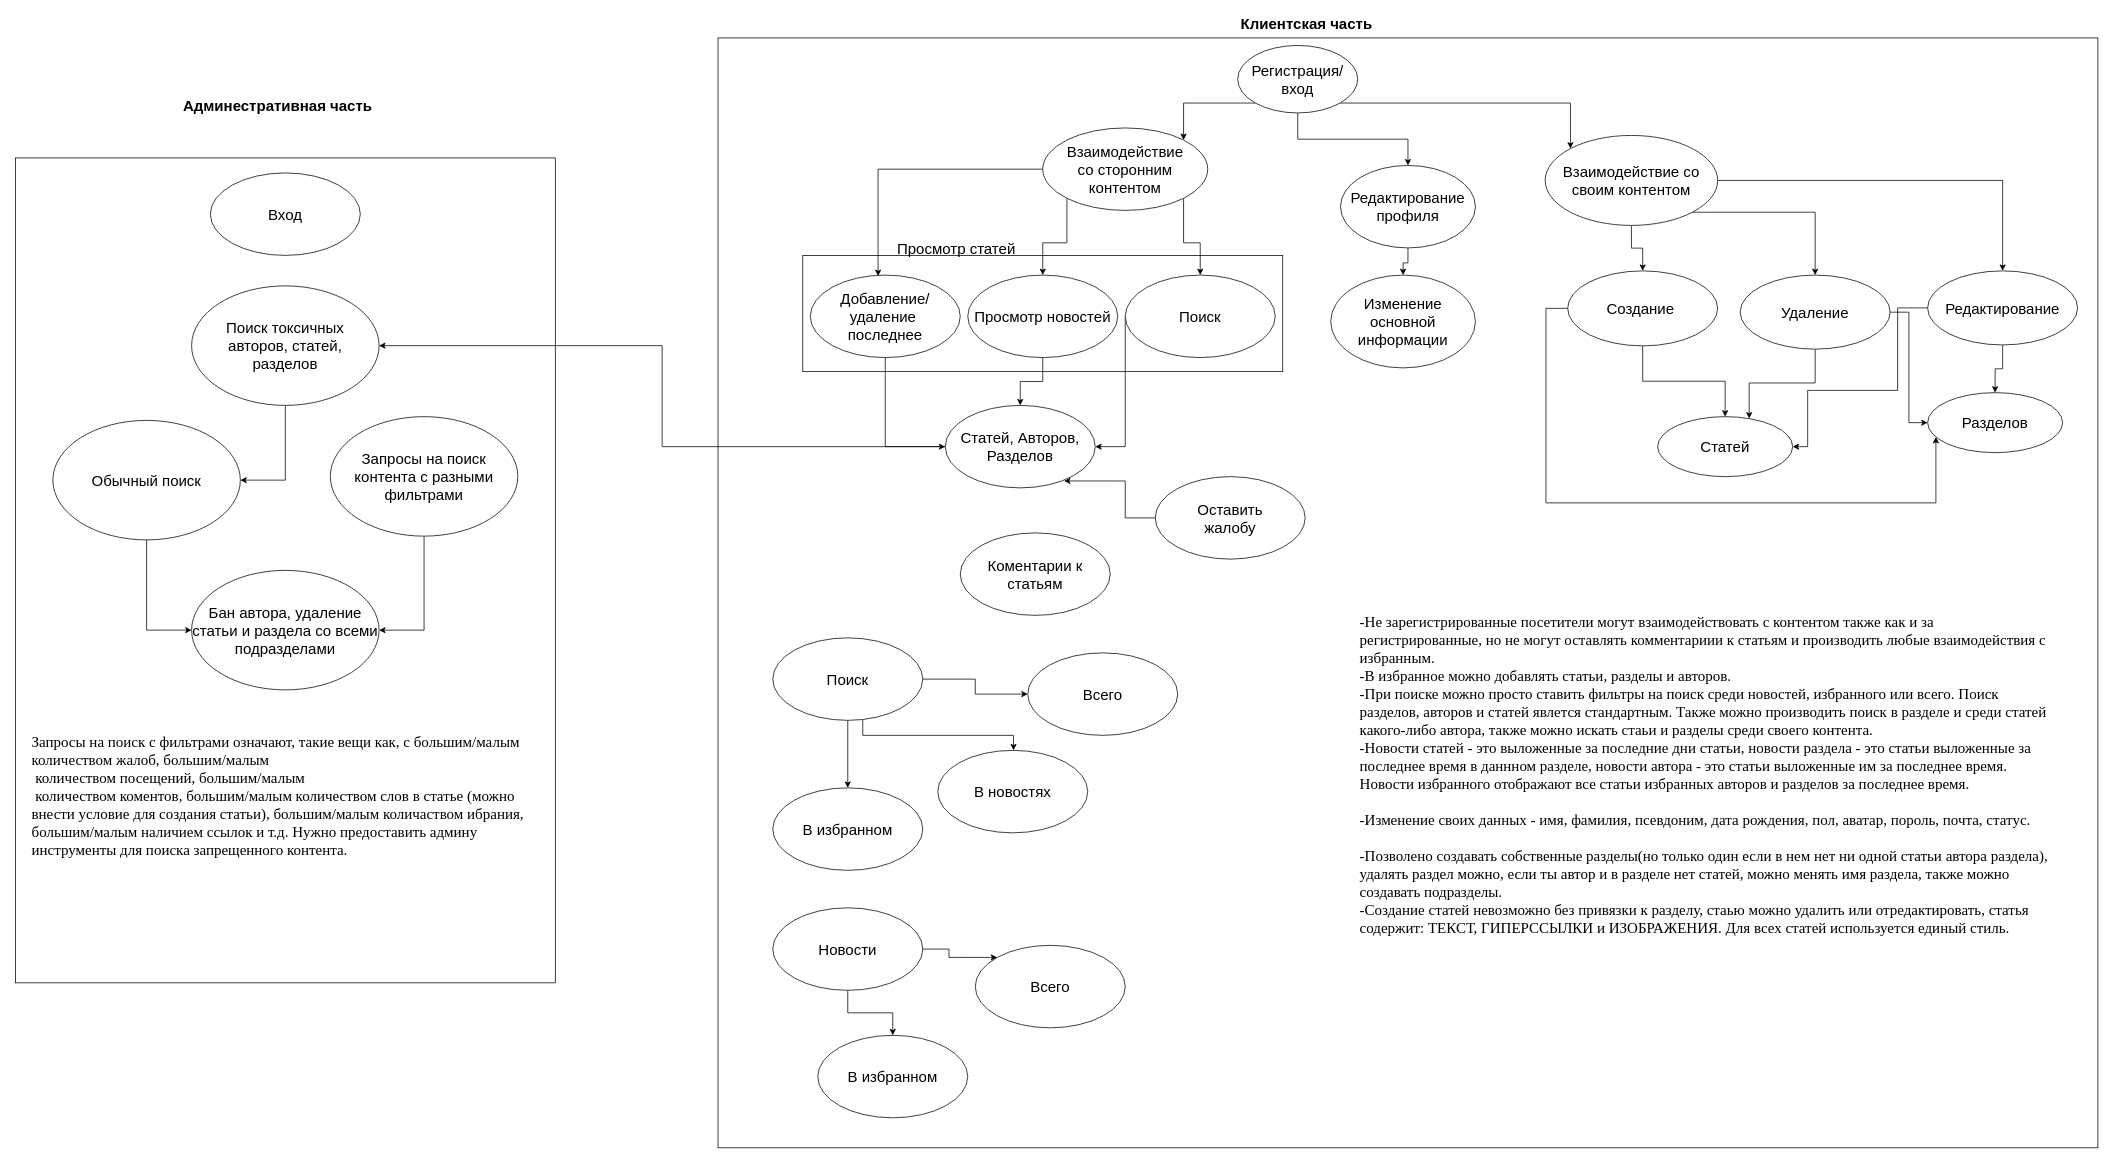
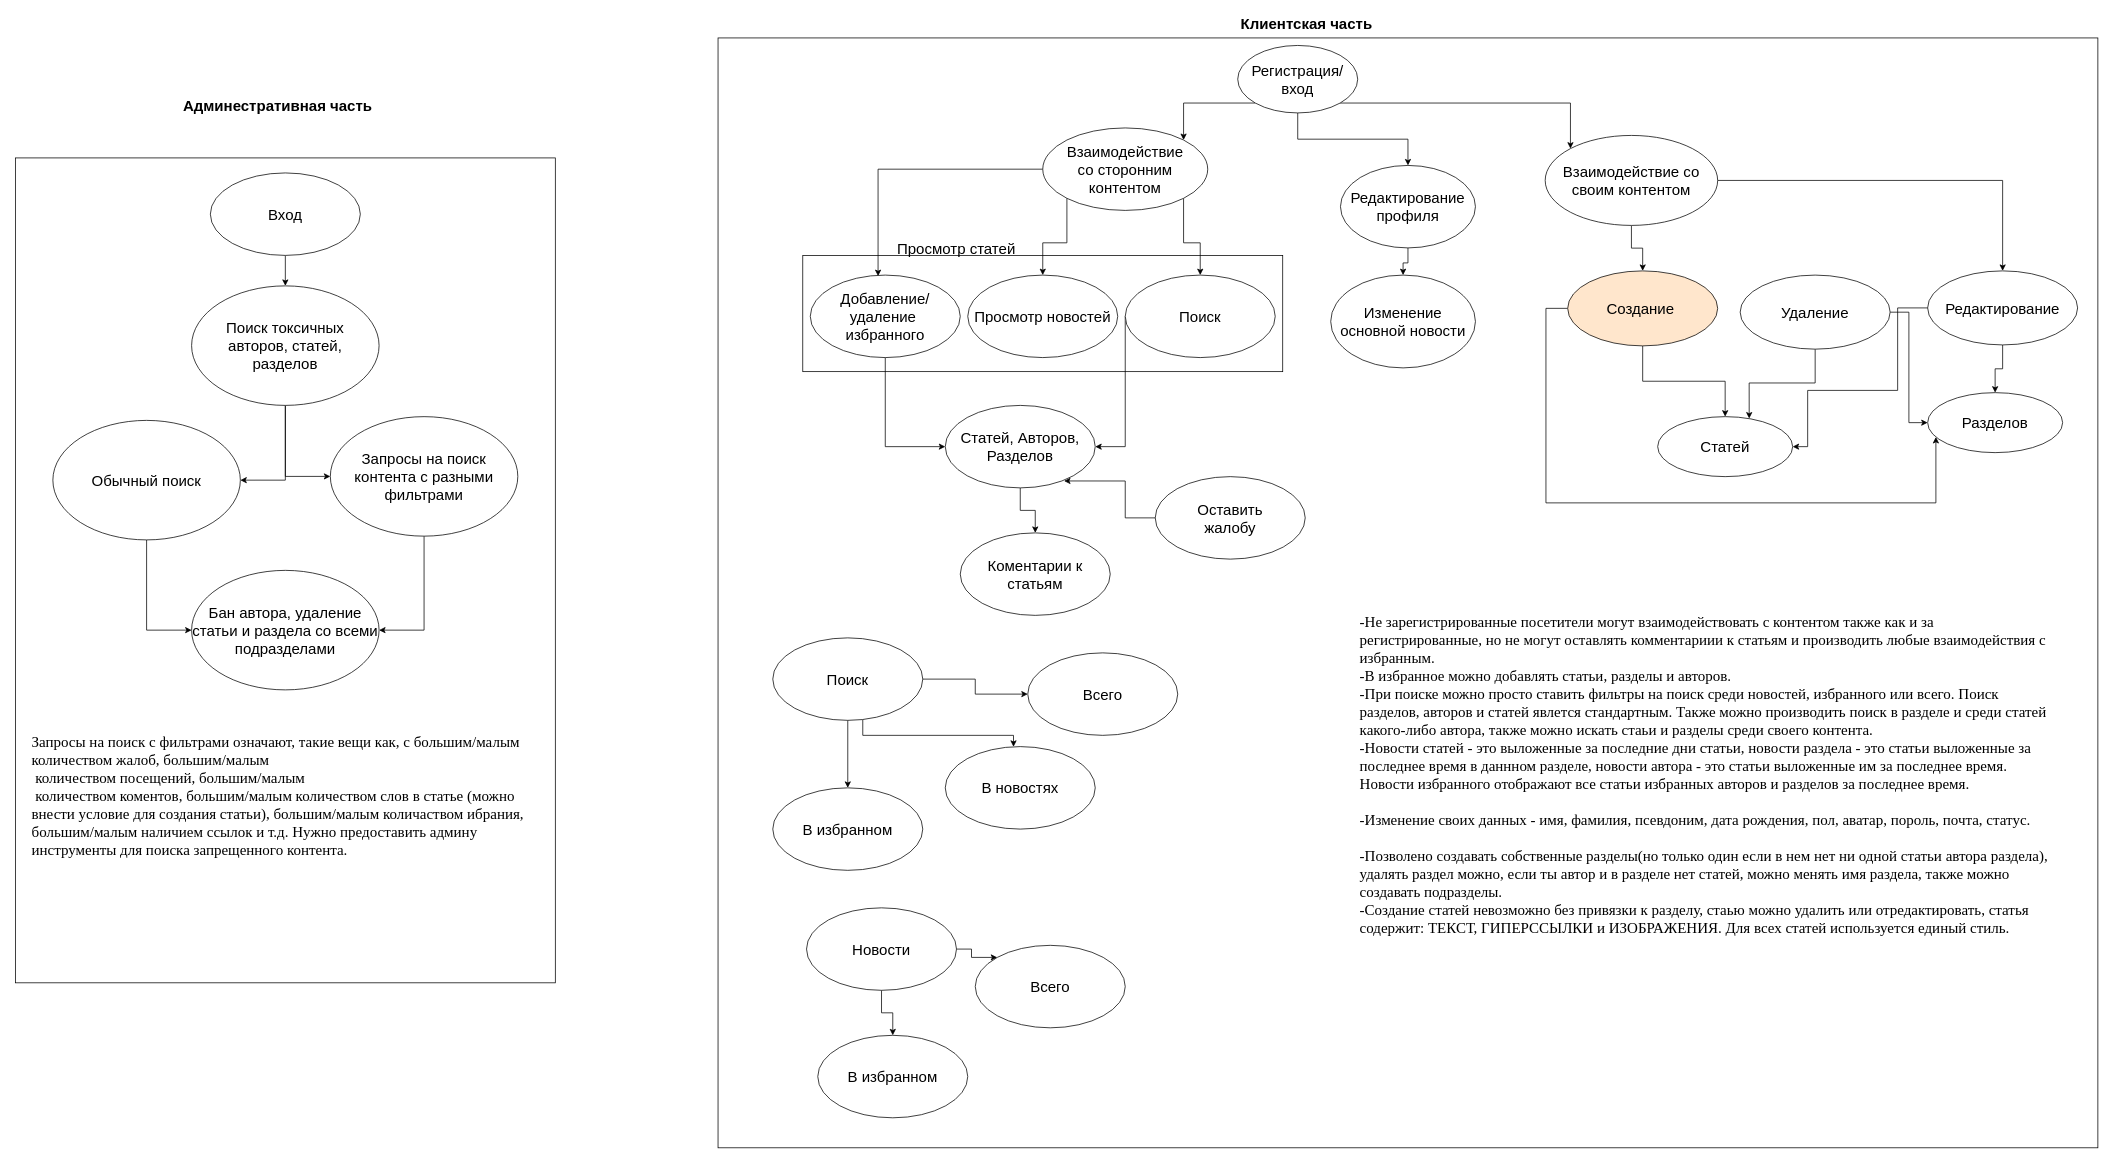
(1755, 212) -> none
none -> (285, 268)
(1643, 308) -> (1643, 308)
(885, 316) -> (885, 316)
(1403, 321) -> (1403, 321)
(524, 346) -> (1025, 510)
(1034, 382) -> none
none -> (306, 476)
(1013, 792) -> (1020, 788)
(848, 949) -> (882, 949)
